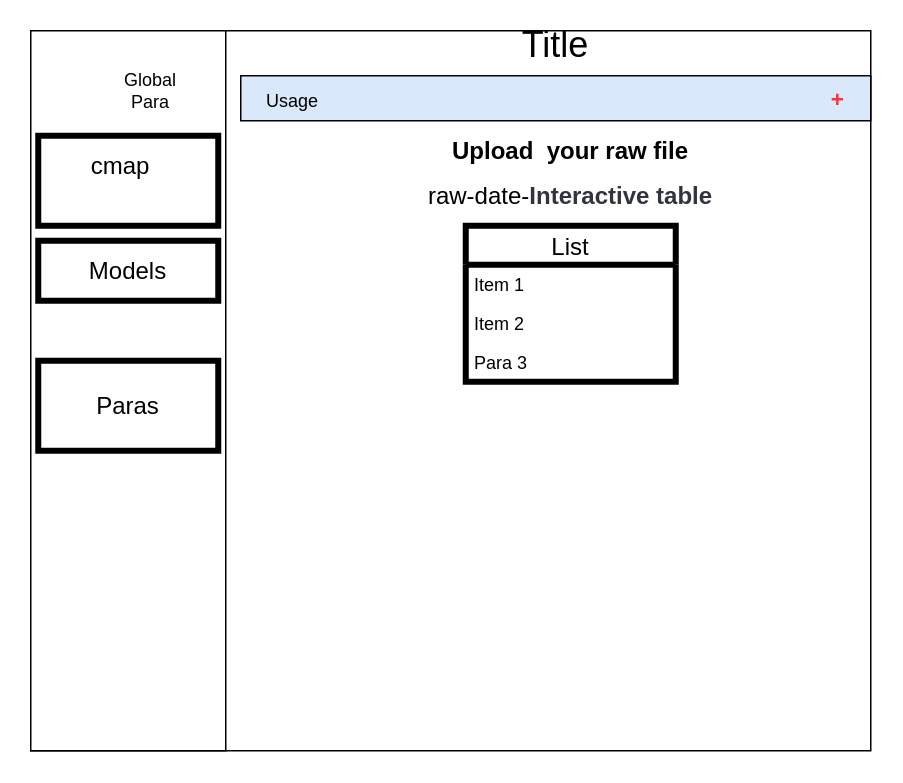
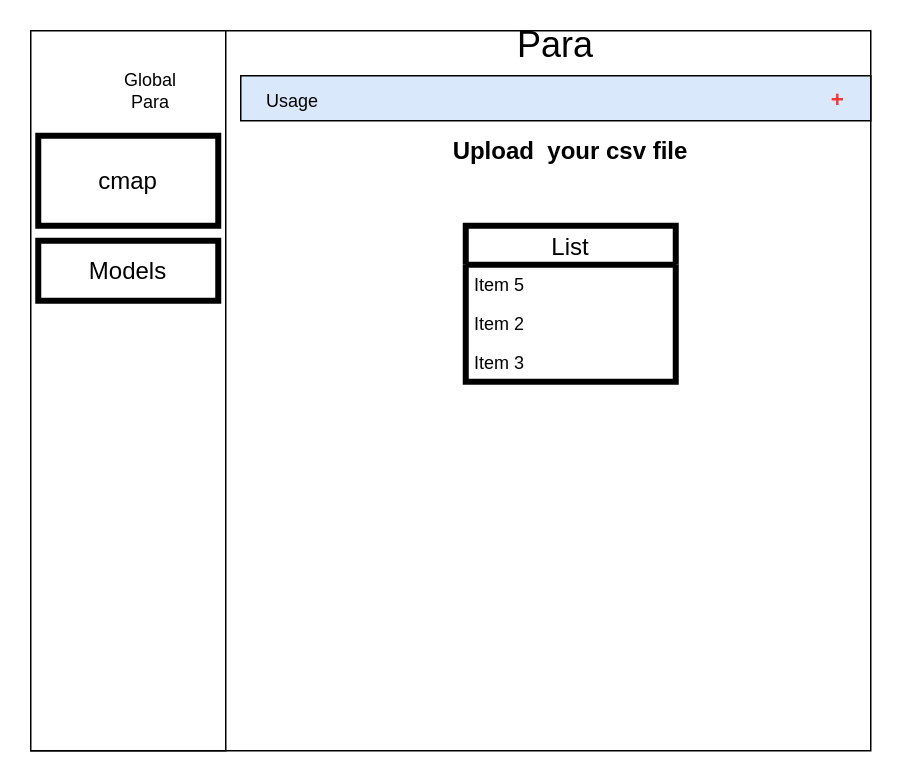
(556, 46) -> (556, 46)
(571, 151) -> (571, 151)
(121, 166) -> (128, 181)
(571, 196) -> none
(502, 285) -> (502, 285)
(502, 363) -> (502, 363)
(128, 406) -> none
